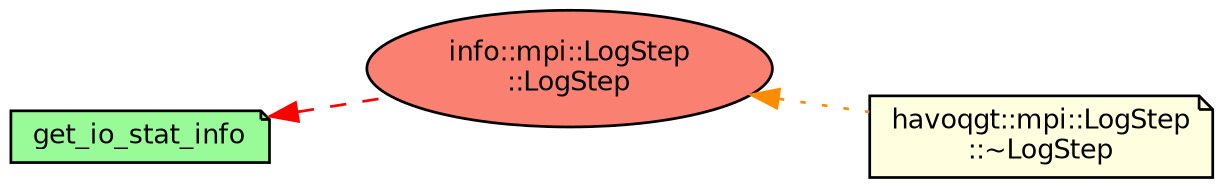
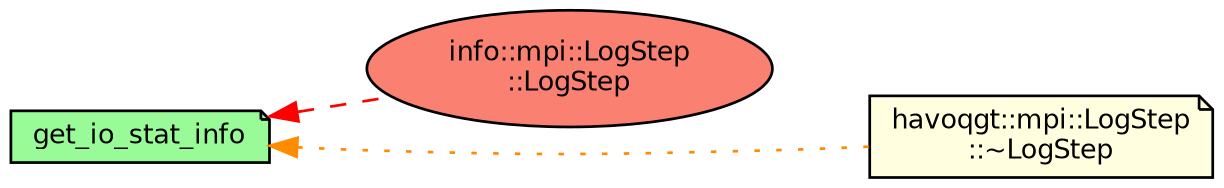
(824, 105) -> (583, 154)
